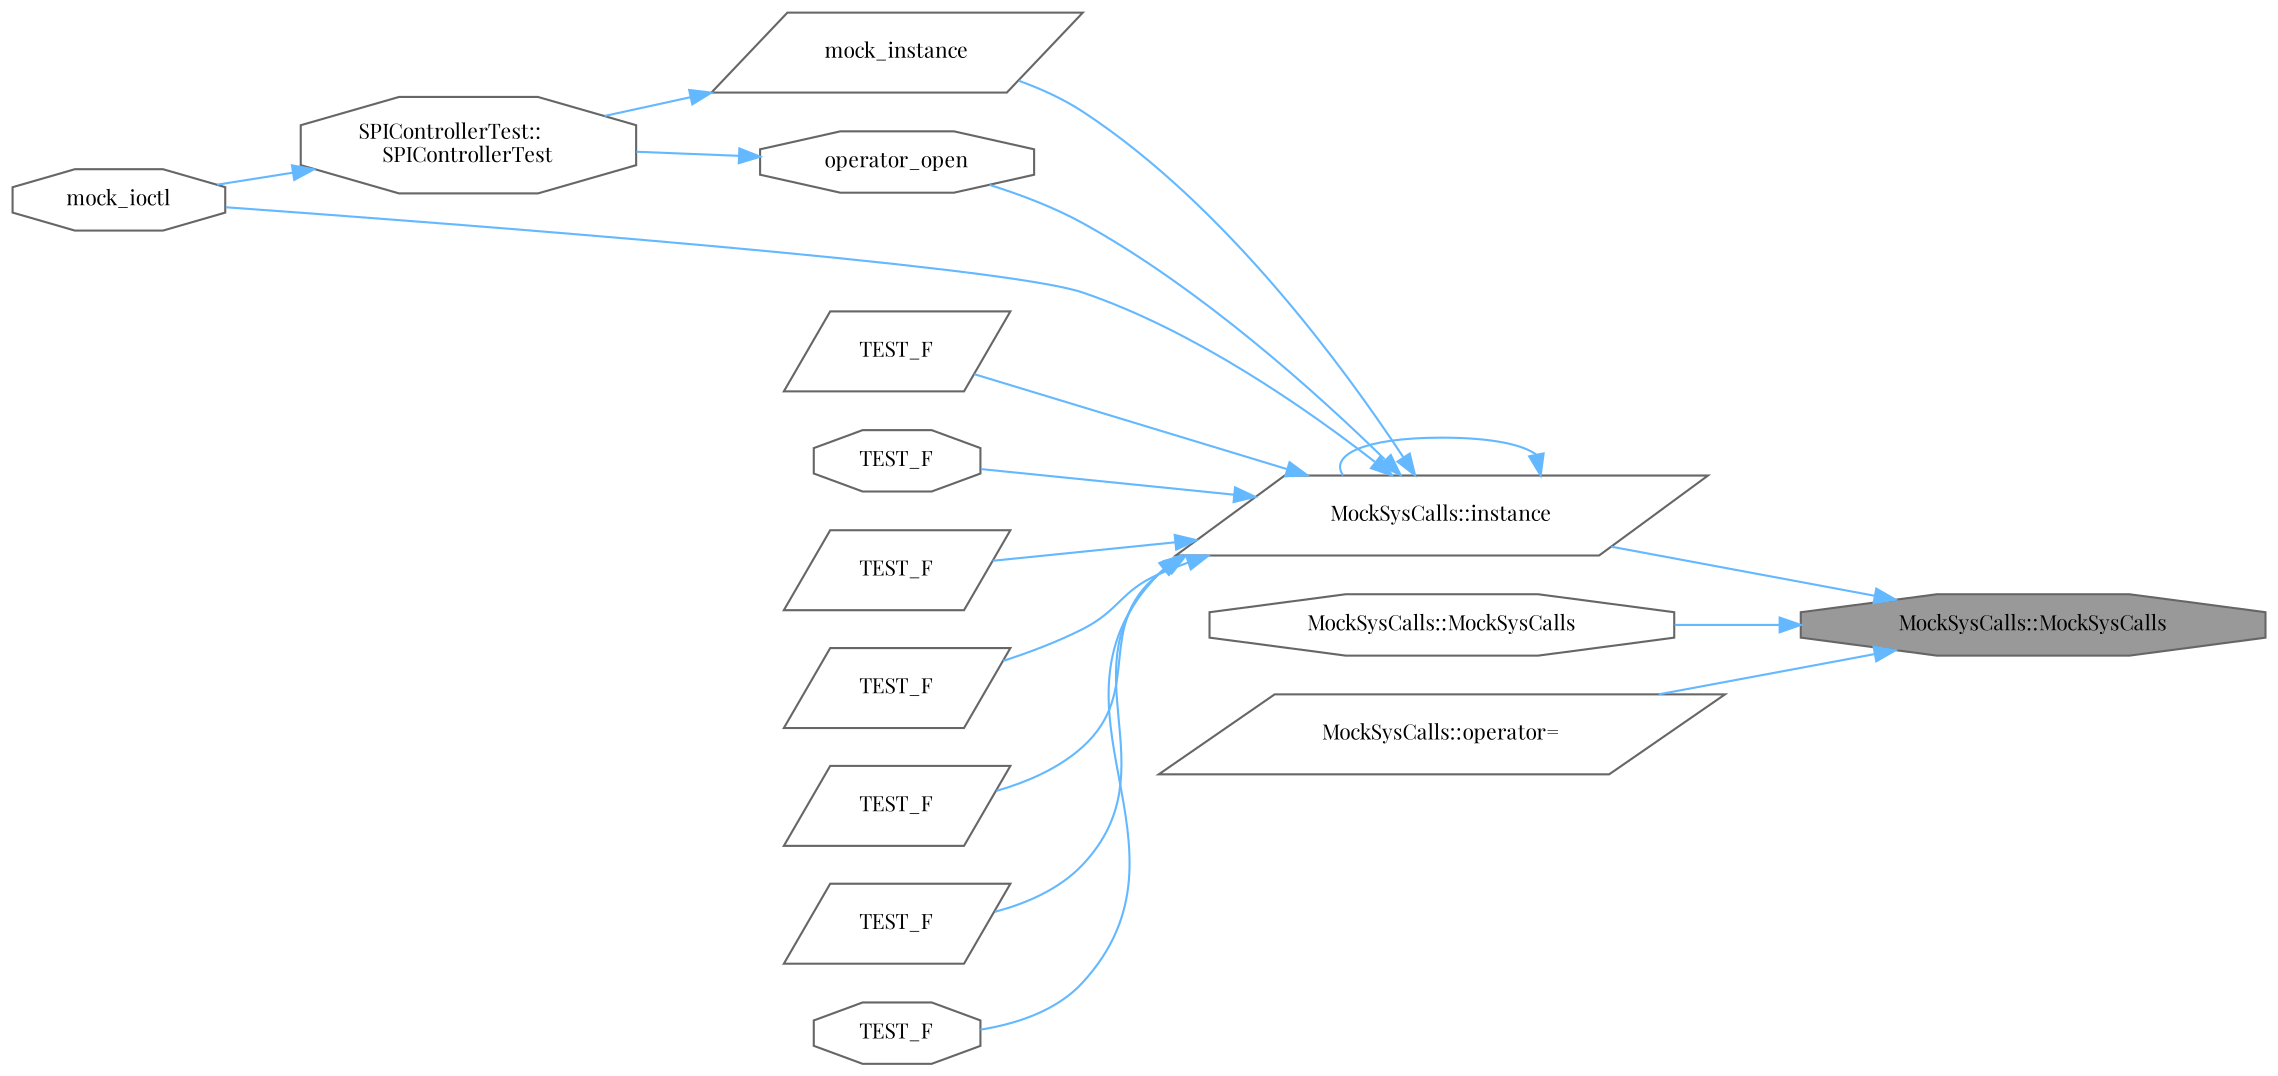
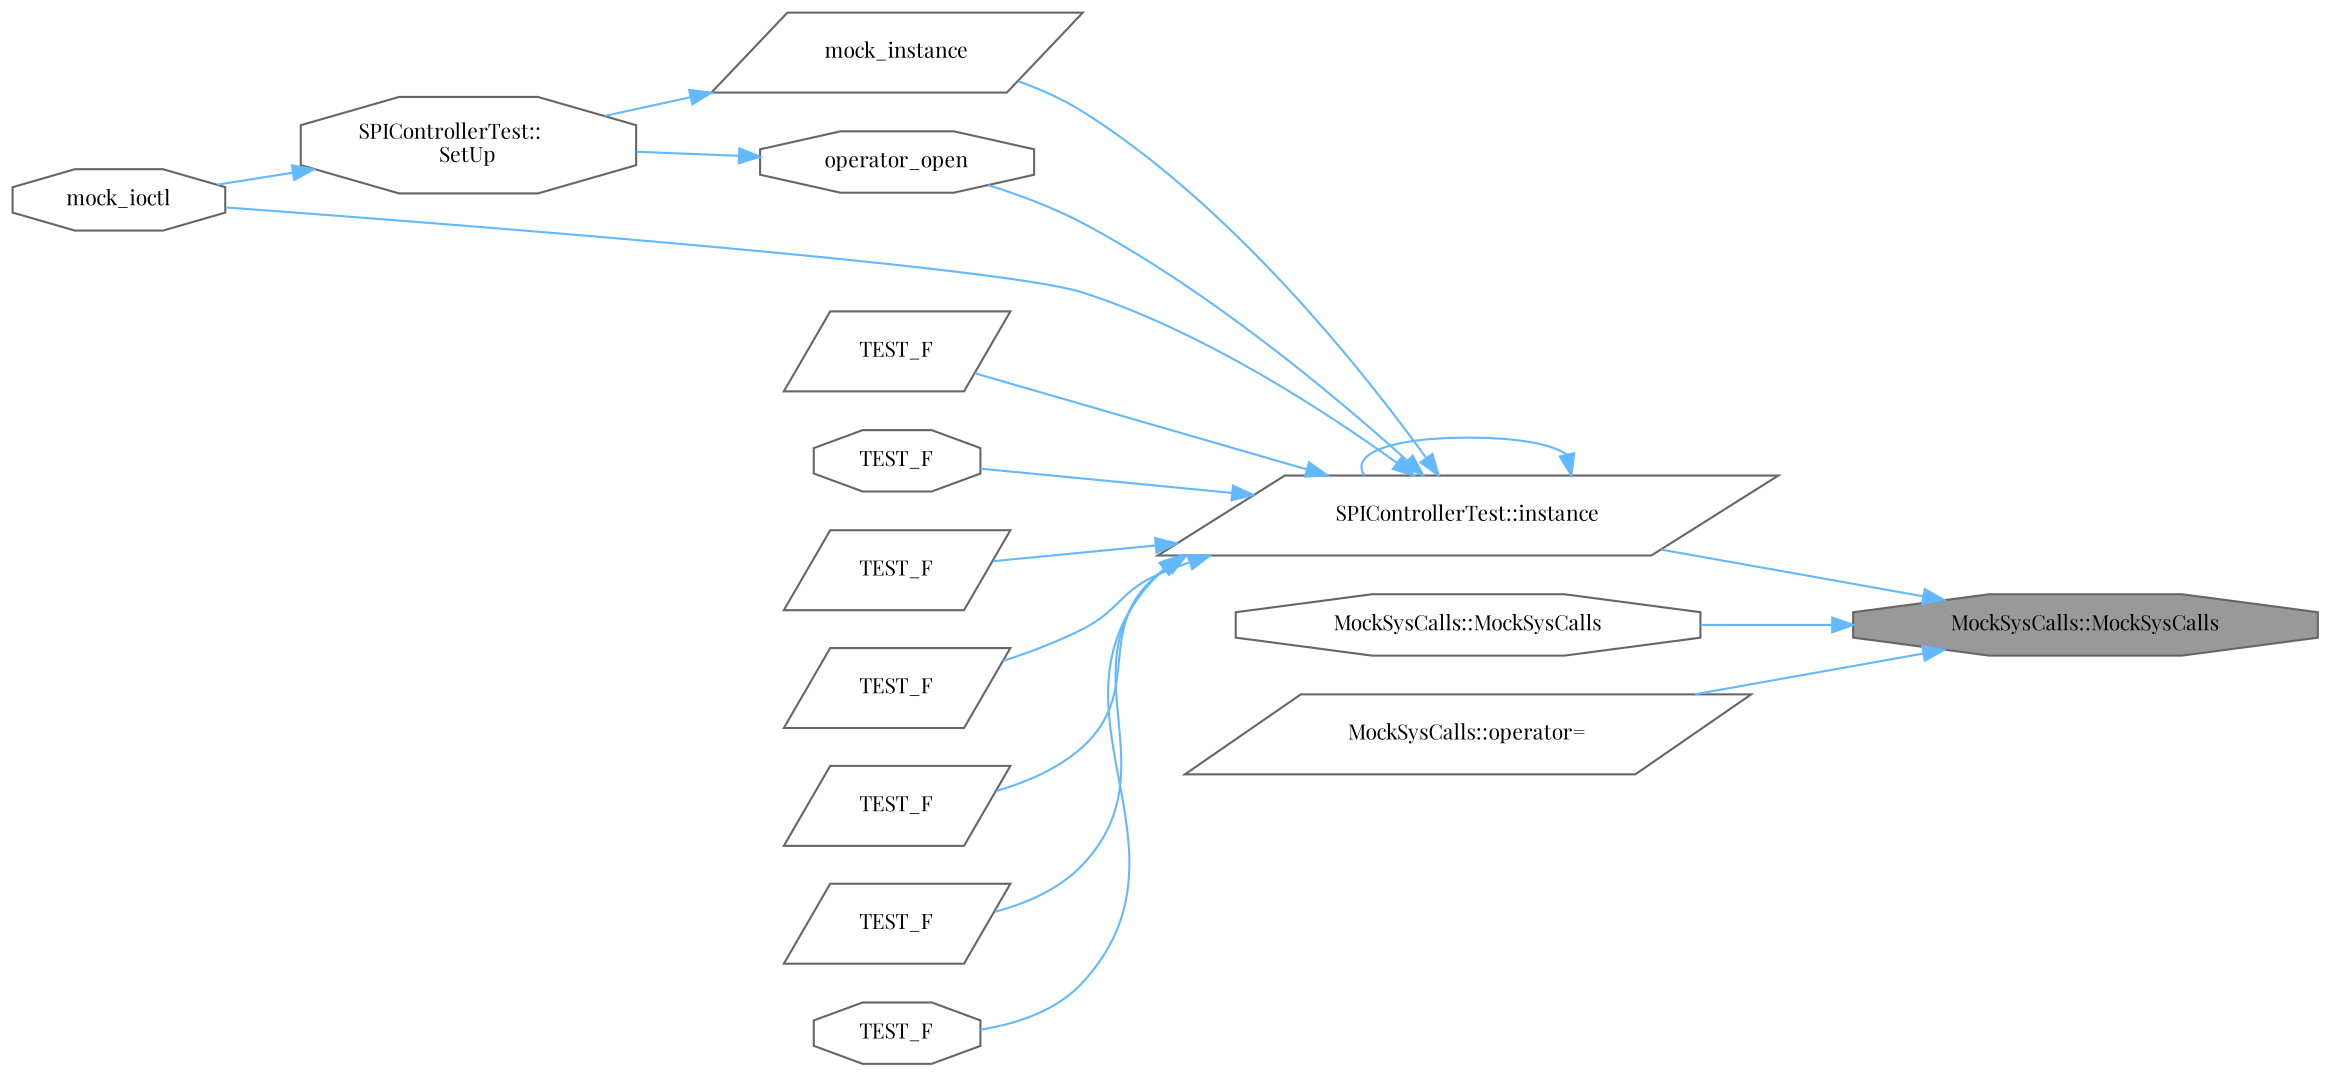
(468, 145) -> (468, 145)
(1442, 516) -> (1468, 516)
